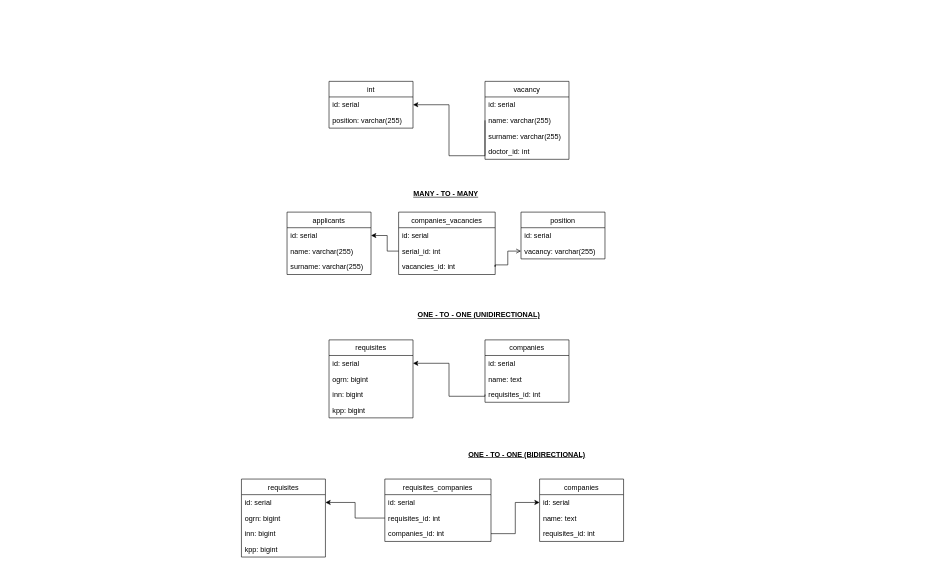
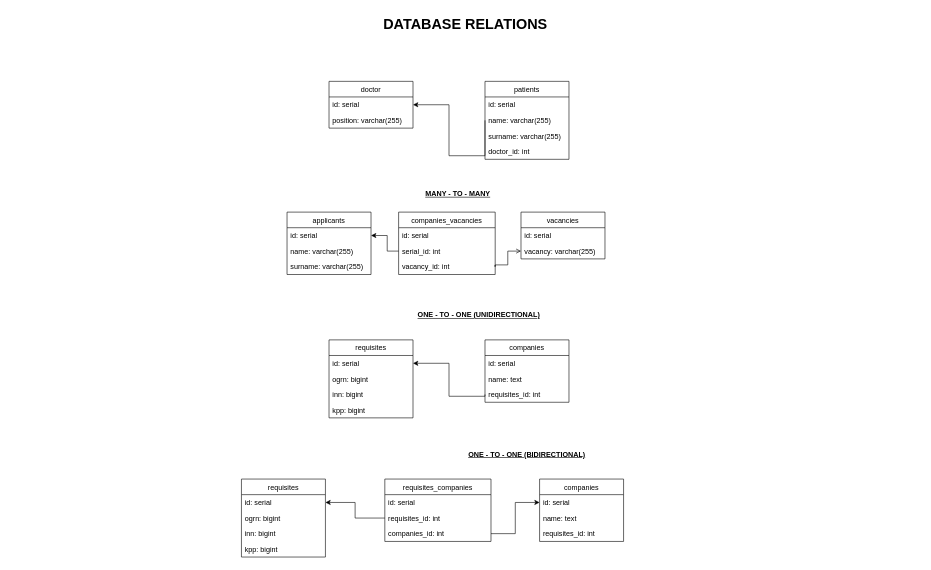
none -> (465, 24)
(371, 89) -> (371, 89)
(527, 89) -> (527, 89)
(446, 194) -> (458, 194)
(563, 220) -> (563, 220)
(432, 267) -> (428, 267)
